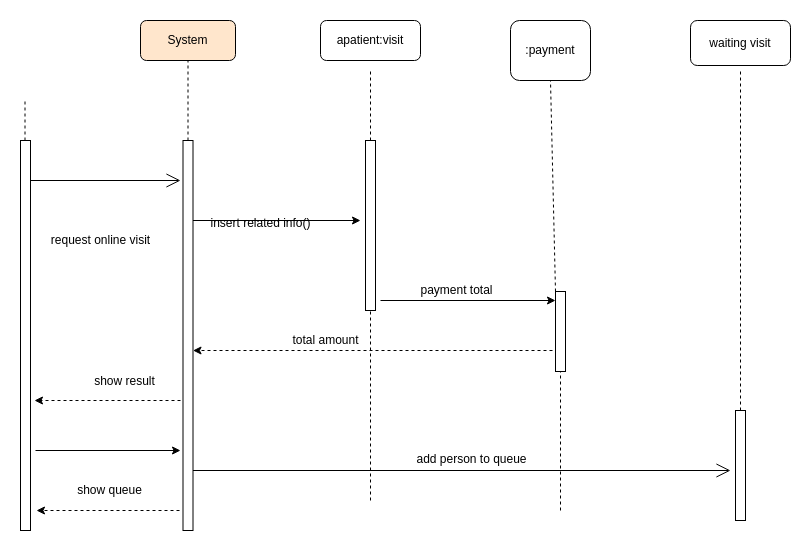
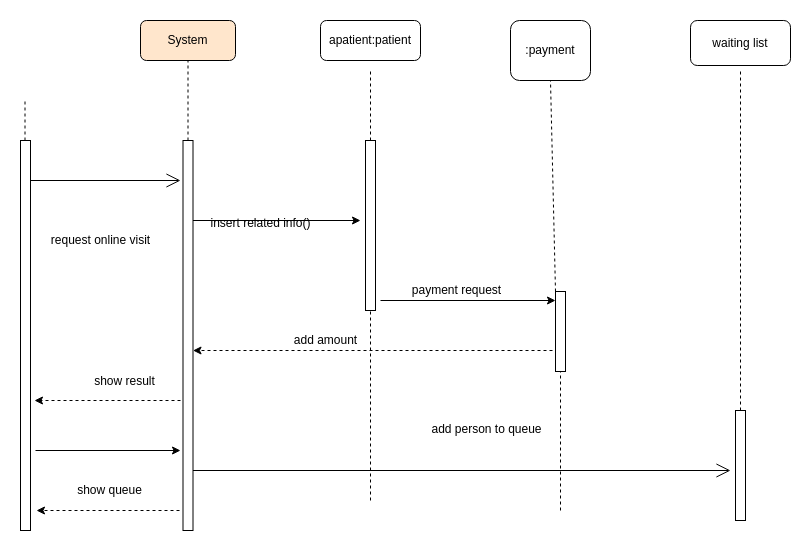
(371, 41) -> (371, 41)
(741, 44) -> (741, 44)
(457, 291) -> (457, 291)
(326, 341) -> (326, 341)
(472, 460) -> (487, 430)
